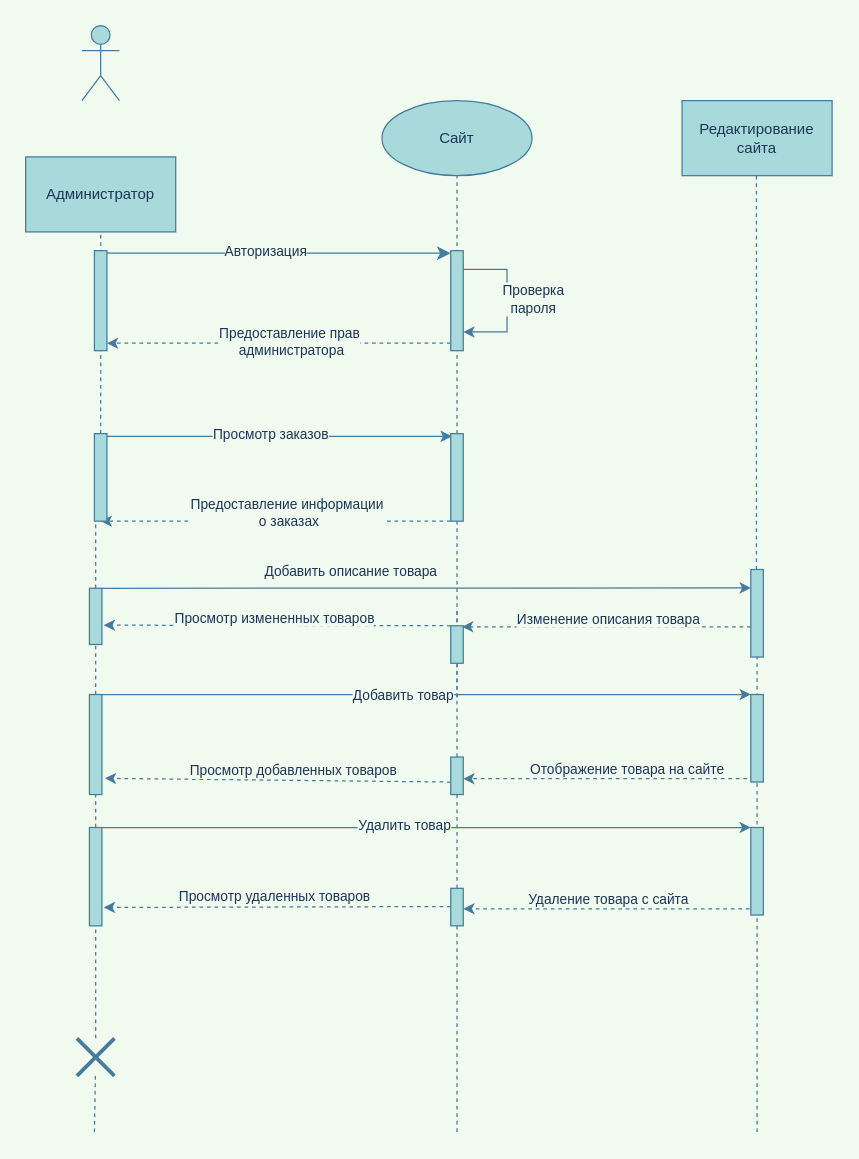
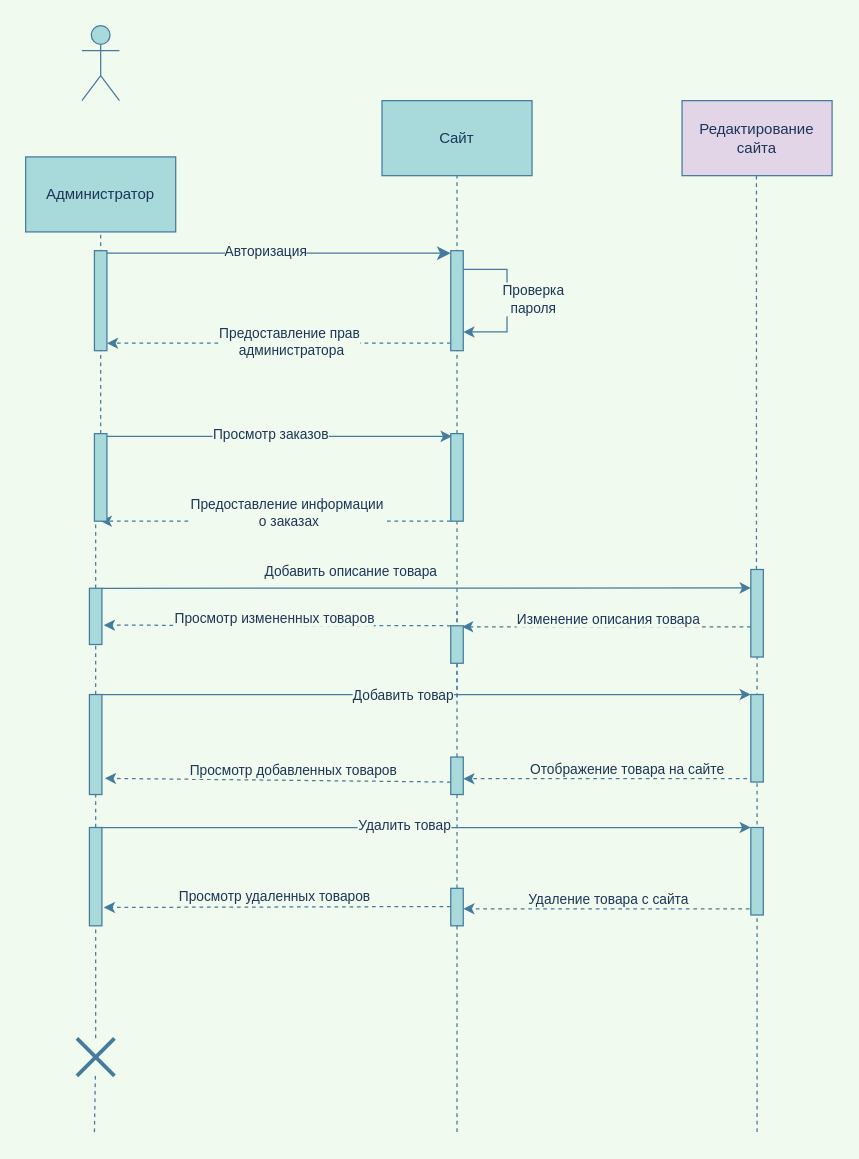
(457, 138) -> (457, 138)
(757, 138) -> (757, 138)
